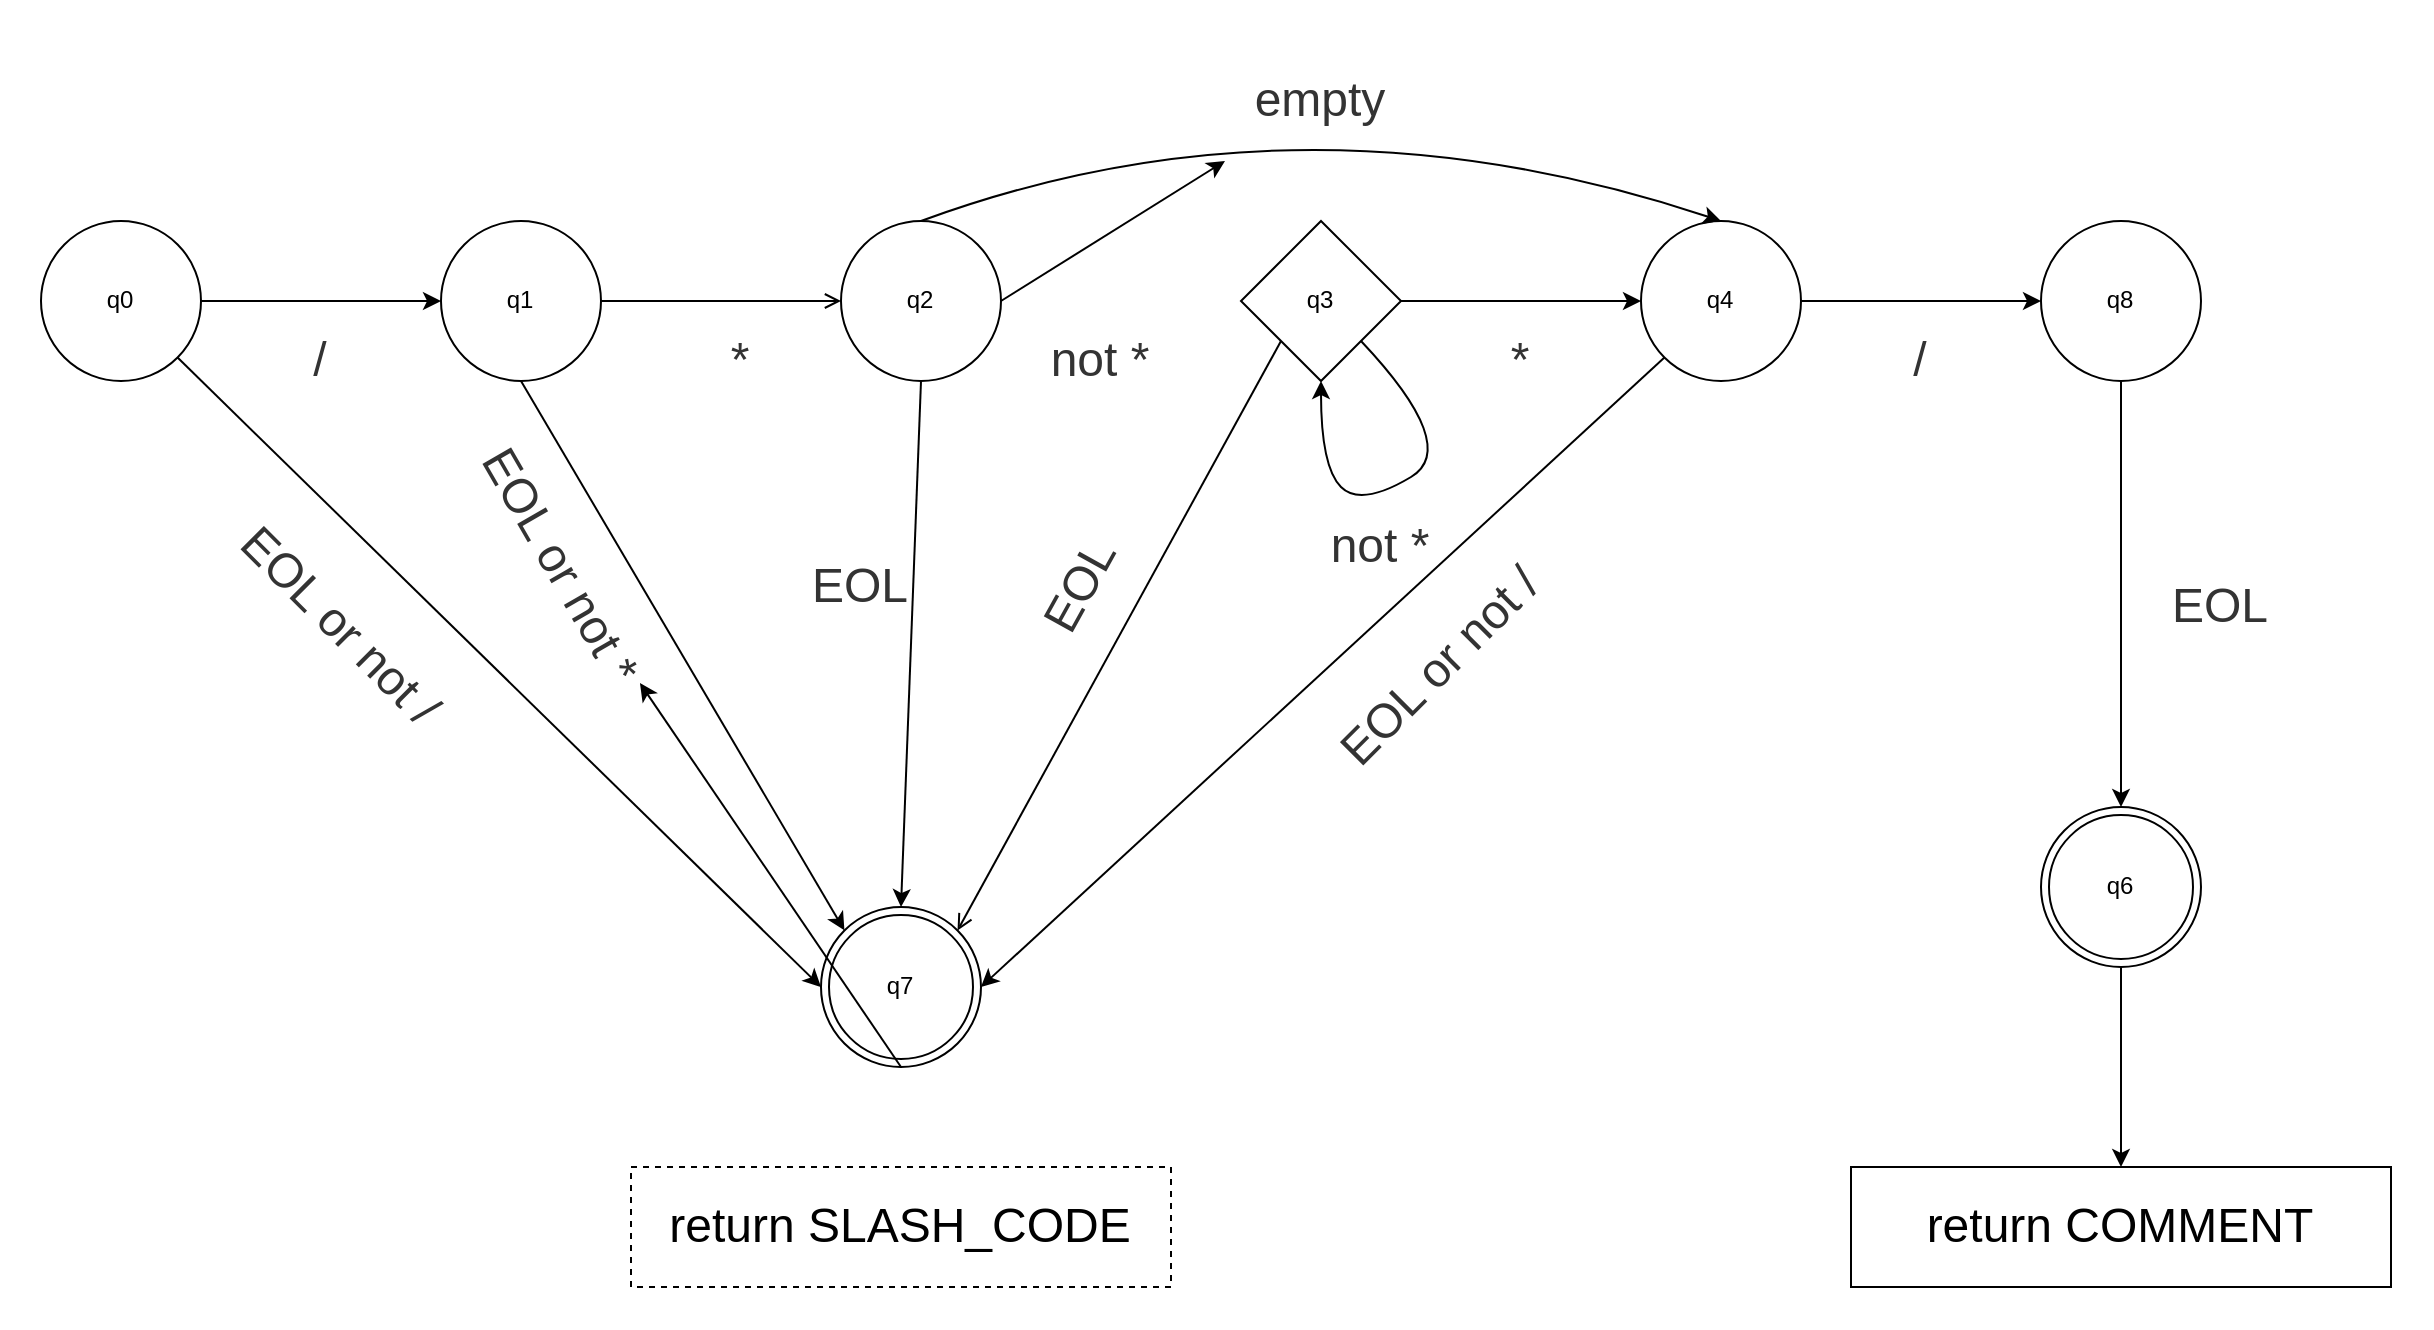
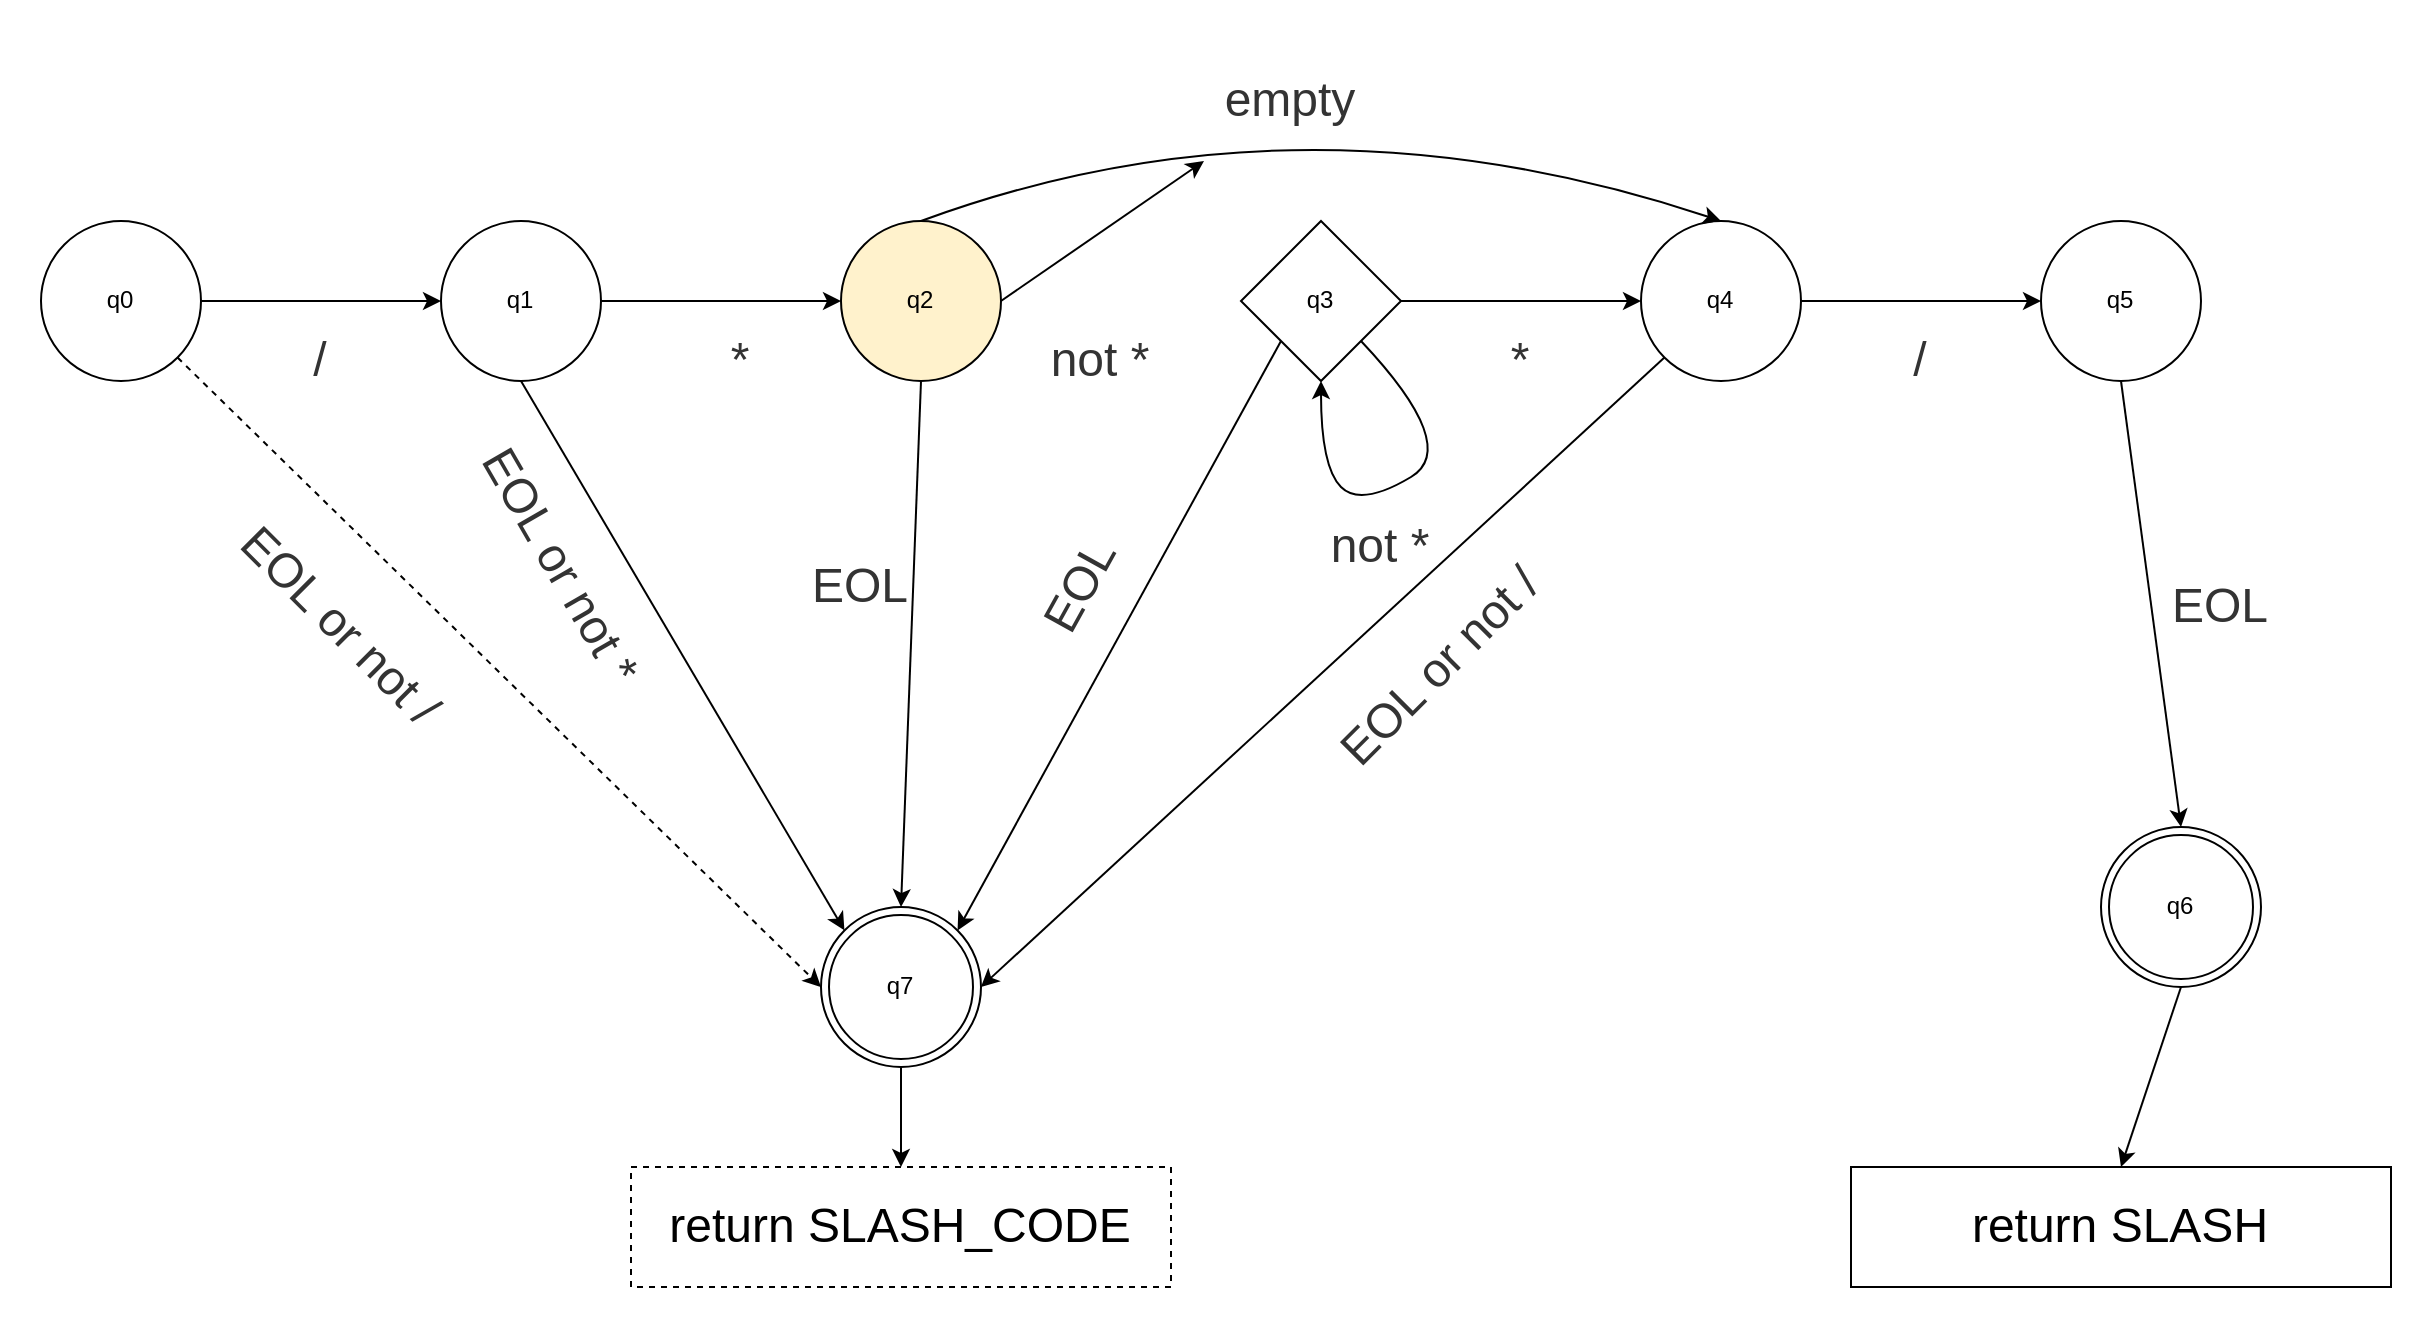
(1321, 101) -> (1291, 101)
(829, 301) -> (826, 301)
(921, 301) -> (921, 301)
(2121, 301) -> (2121, 301)
(496, 669) -> (496, 669)
(774, 881) -> (901, 1110)
(2121, 887) -> (2181, 907)
(963, 920) -> (965, 918)
(2121, 1227) -> (2121, 1227)
